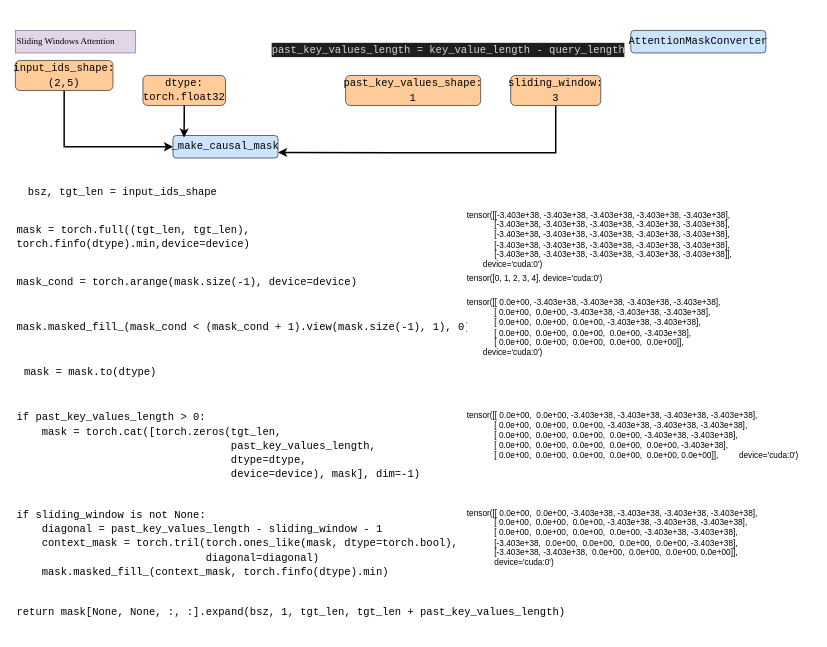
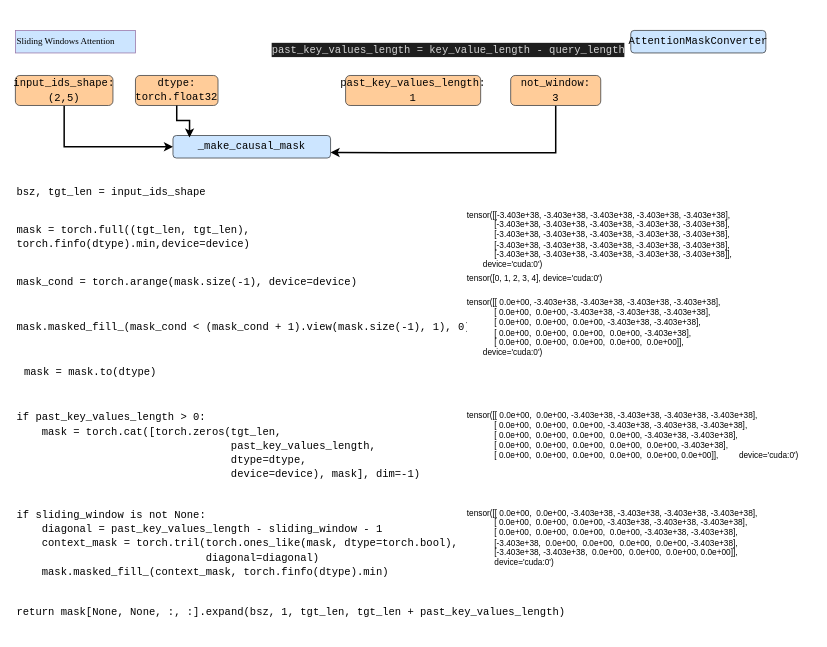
(75, 42) -> (75, 42)
(64, 75) -> (64, 90)
(184, 90) -> (177, 90)
(413, 90) -> (413, 90)
(555, 90) -> (555, 90)
(225, 147) -> (252, 147)
(124, 192) -> (113, 192)
